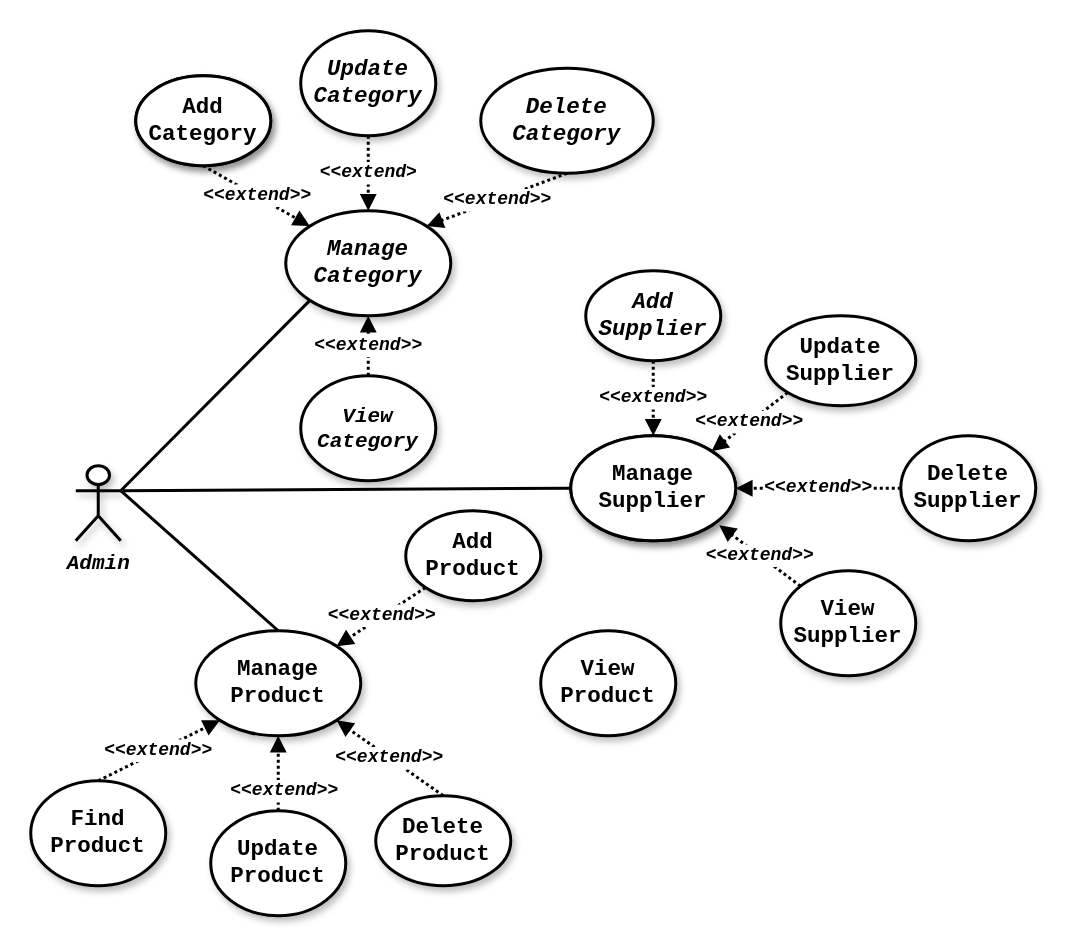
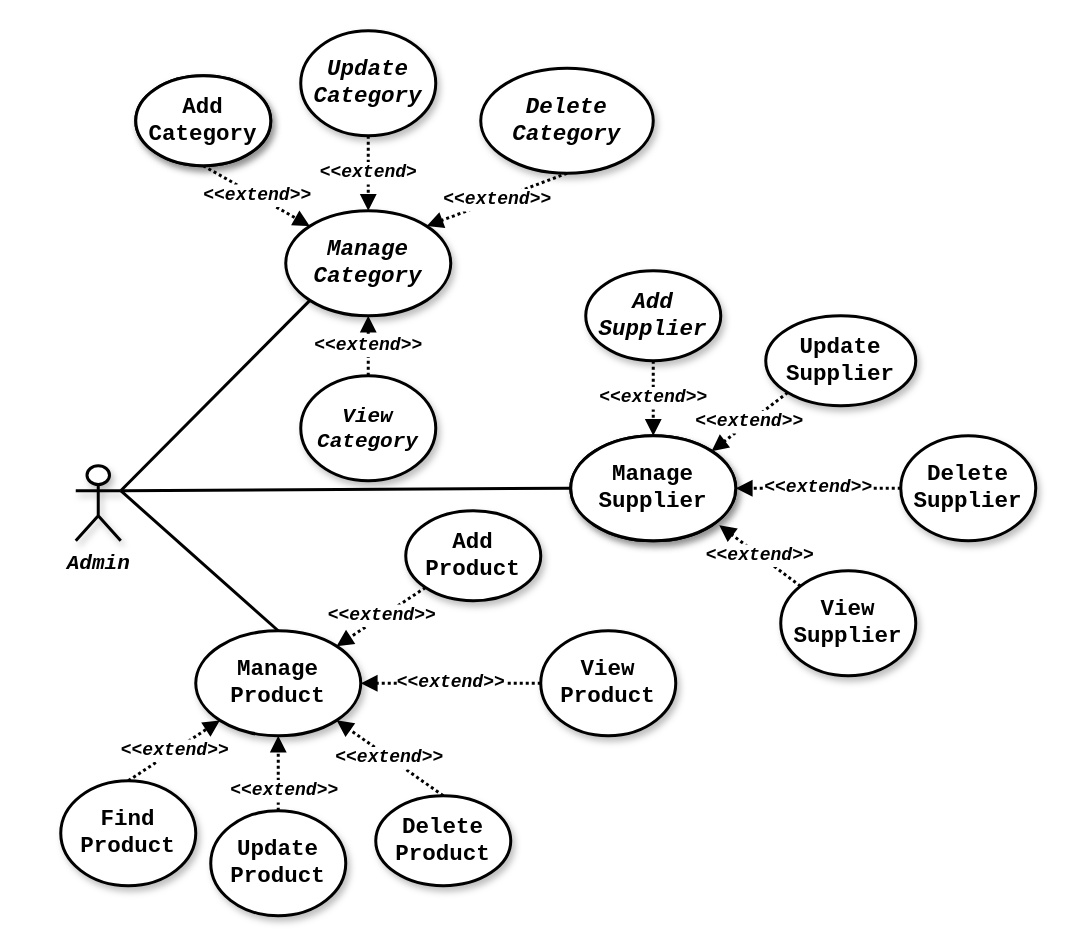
none -> (458, 683)
(98, 833) -> (128, 833)
